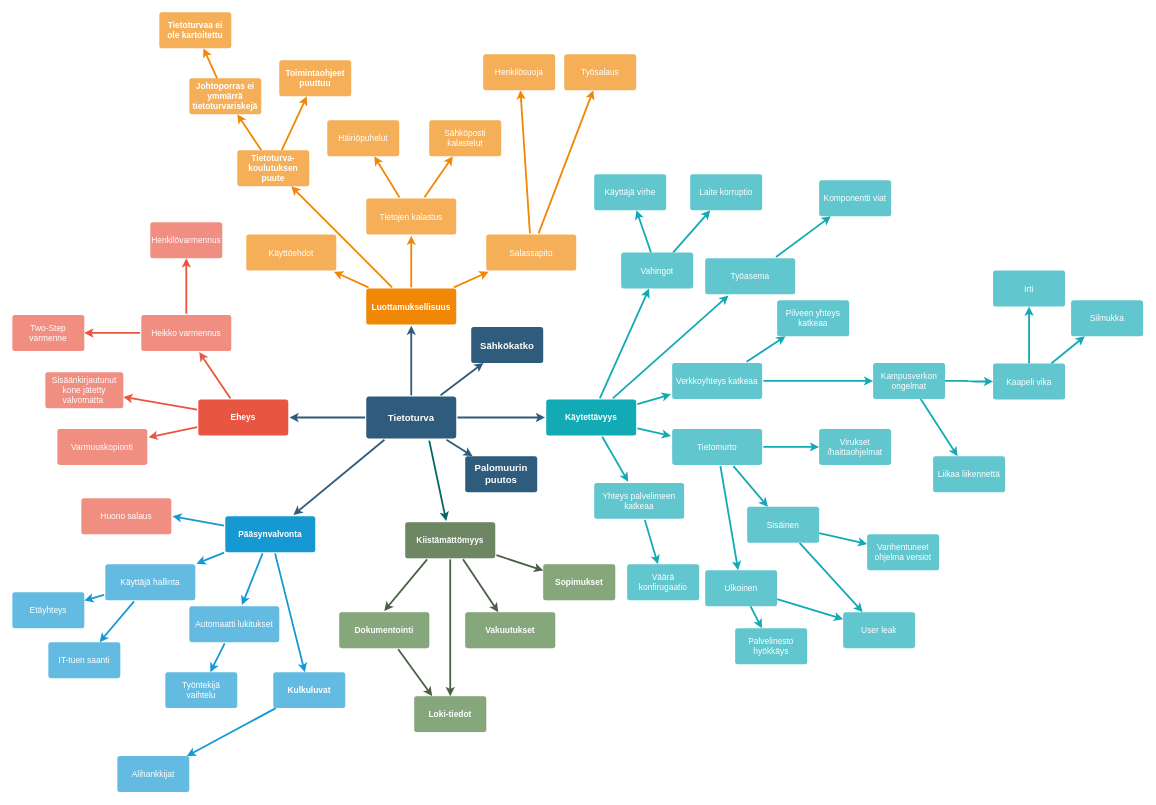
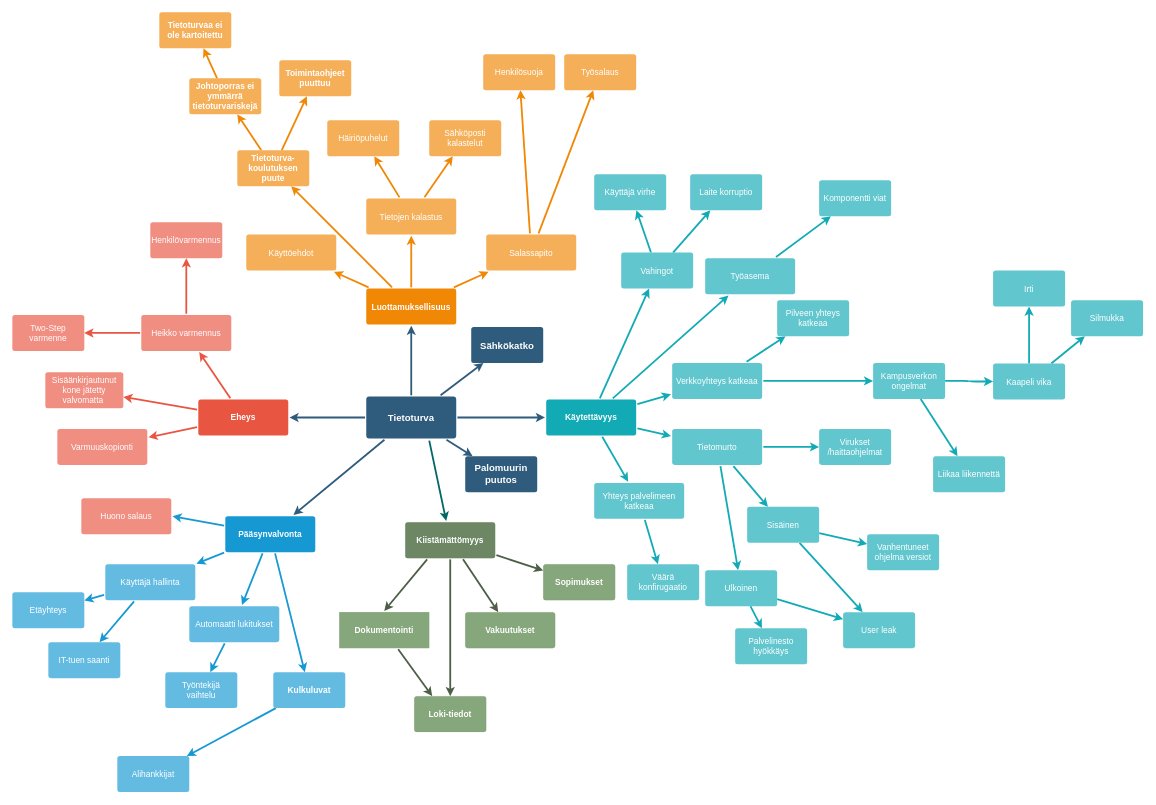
(384, 630) -> (384, 630)
